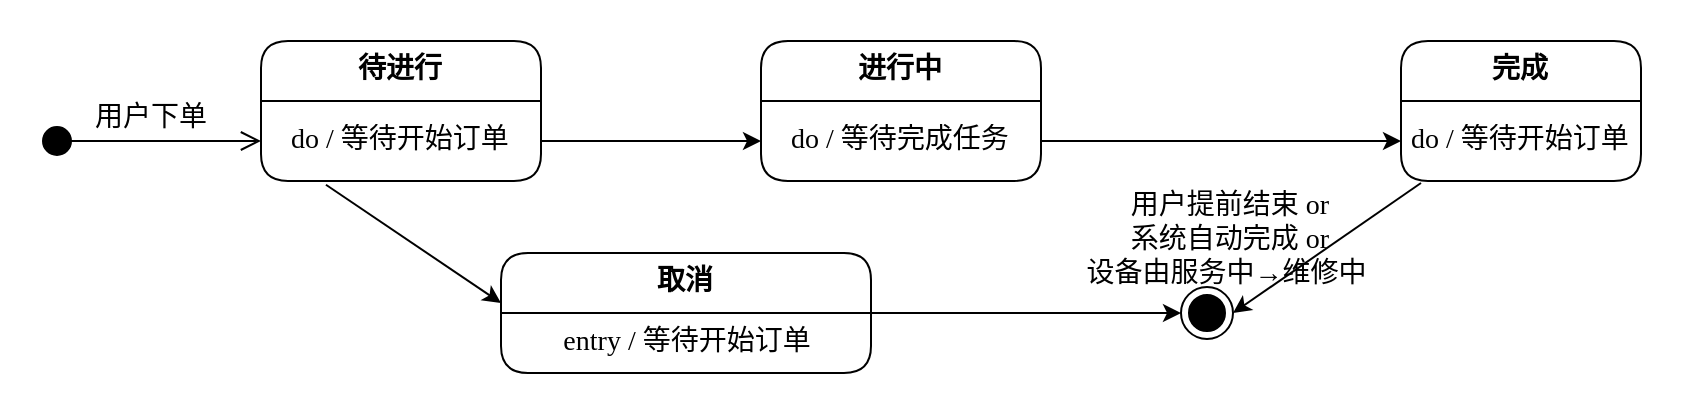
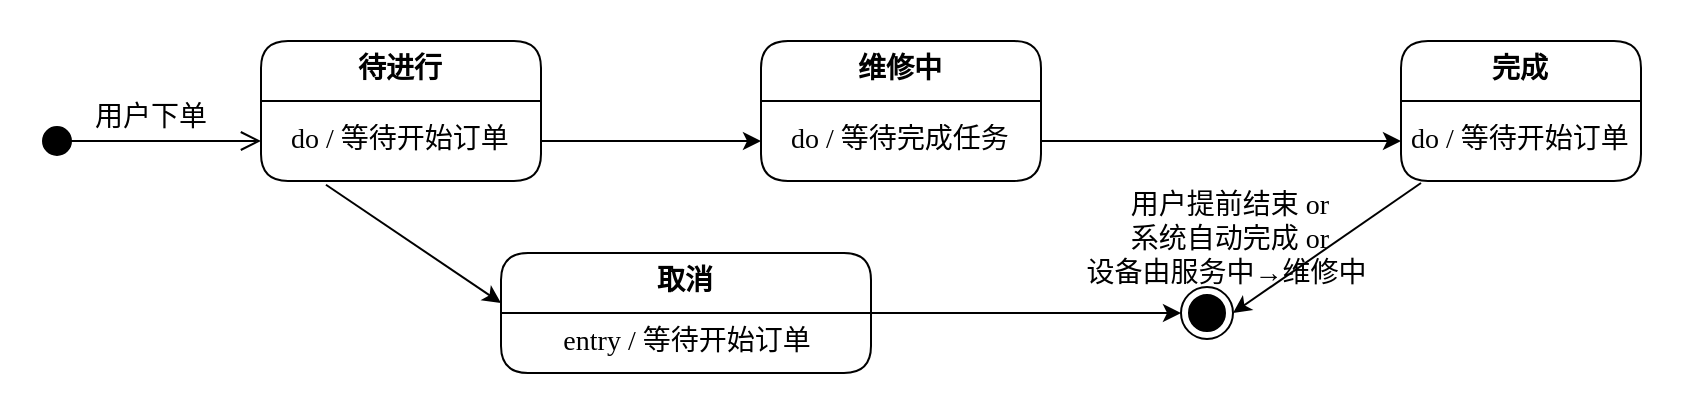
(901, 72) -> (901, 72)
